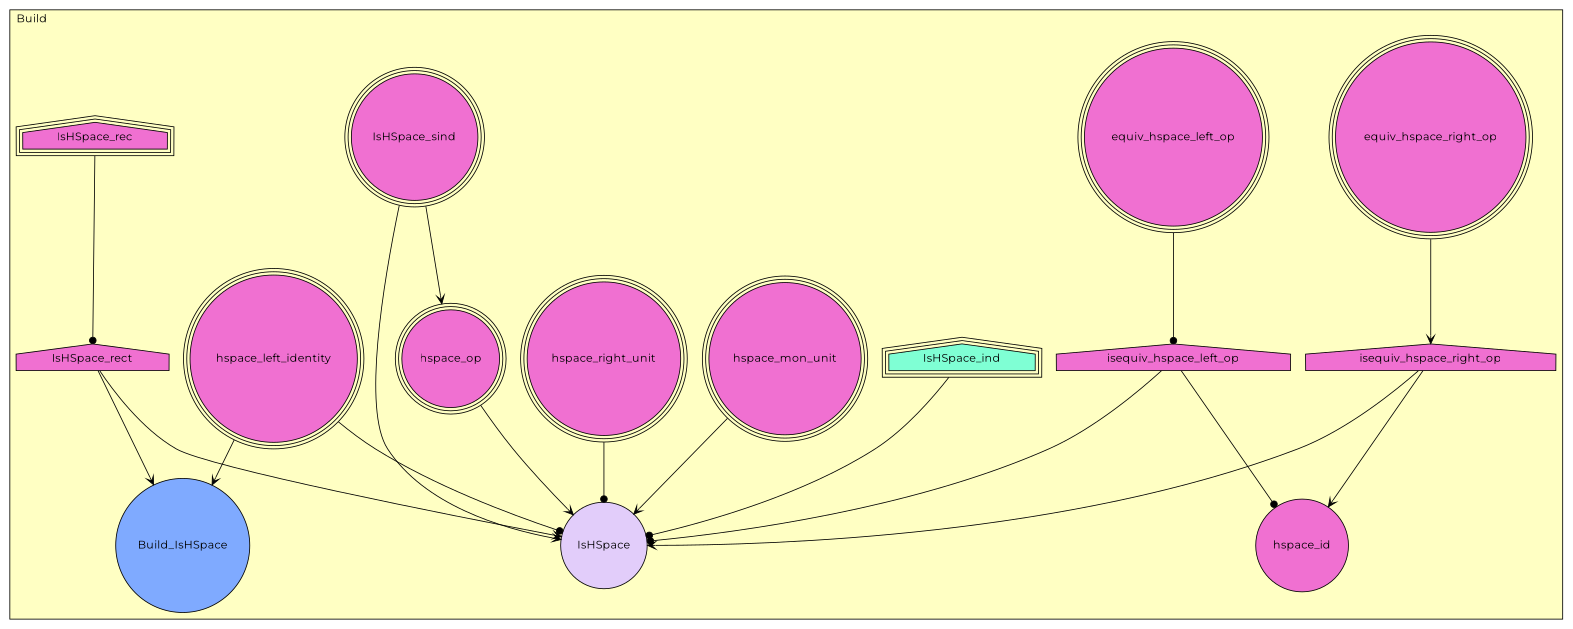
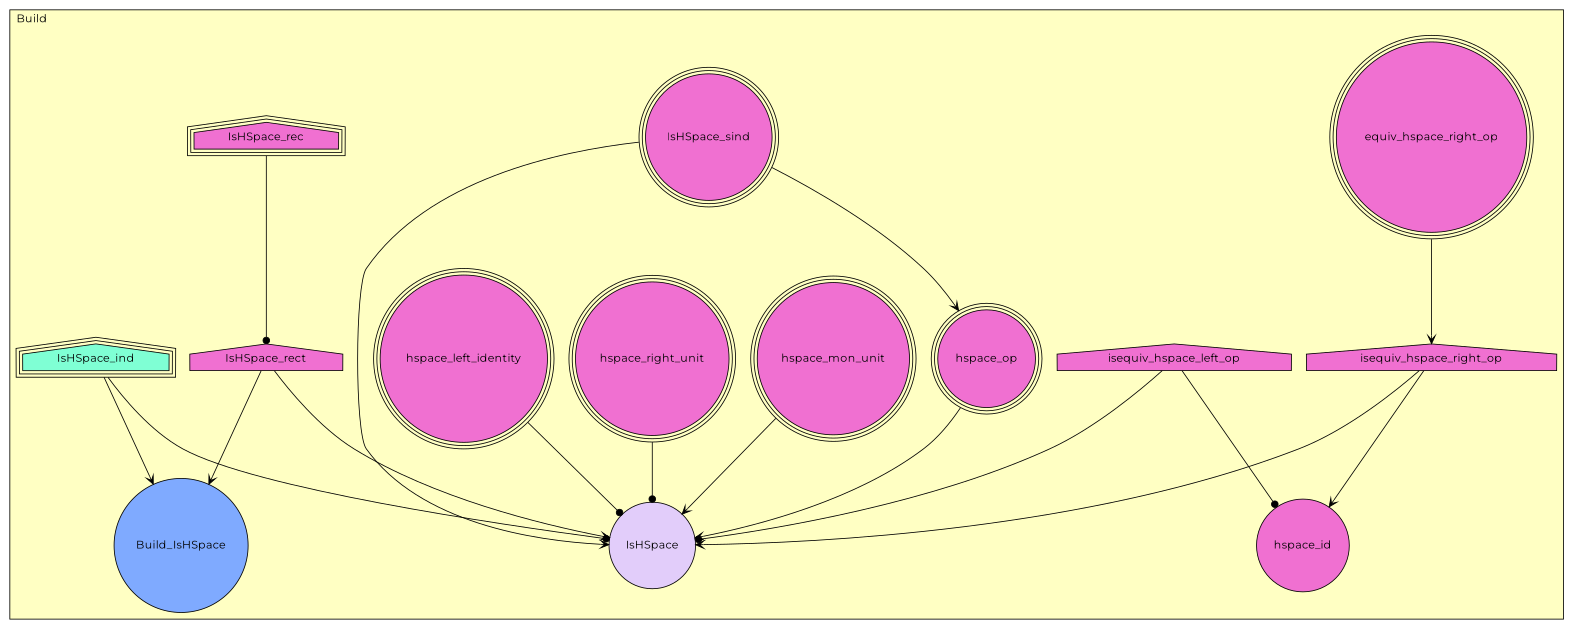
(1173, 137) -> none
(225, 459) -> (127, 427)
